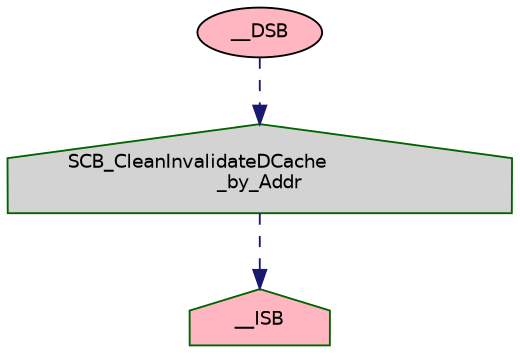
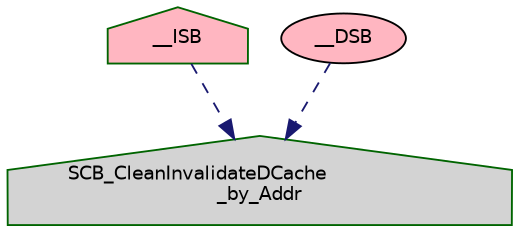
(260, 242) -> (208, 93)
